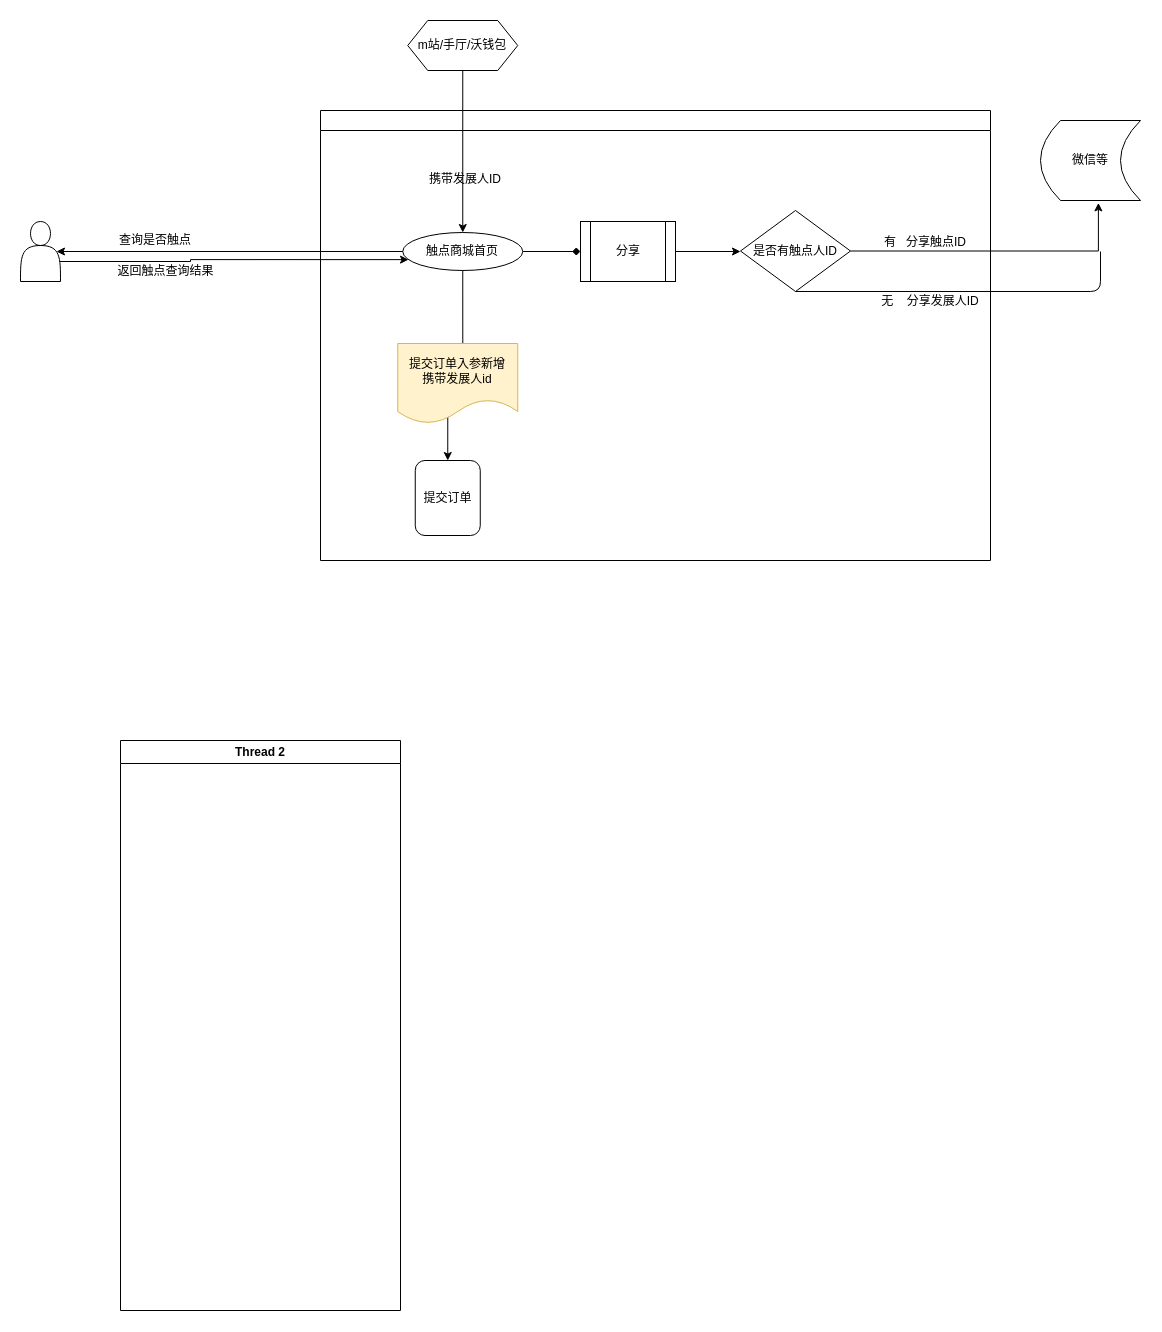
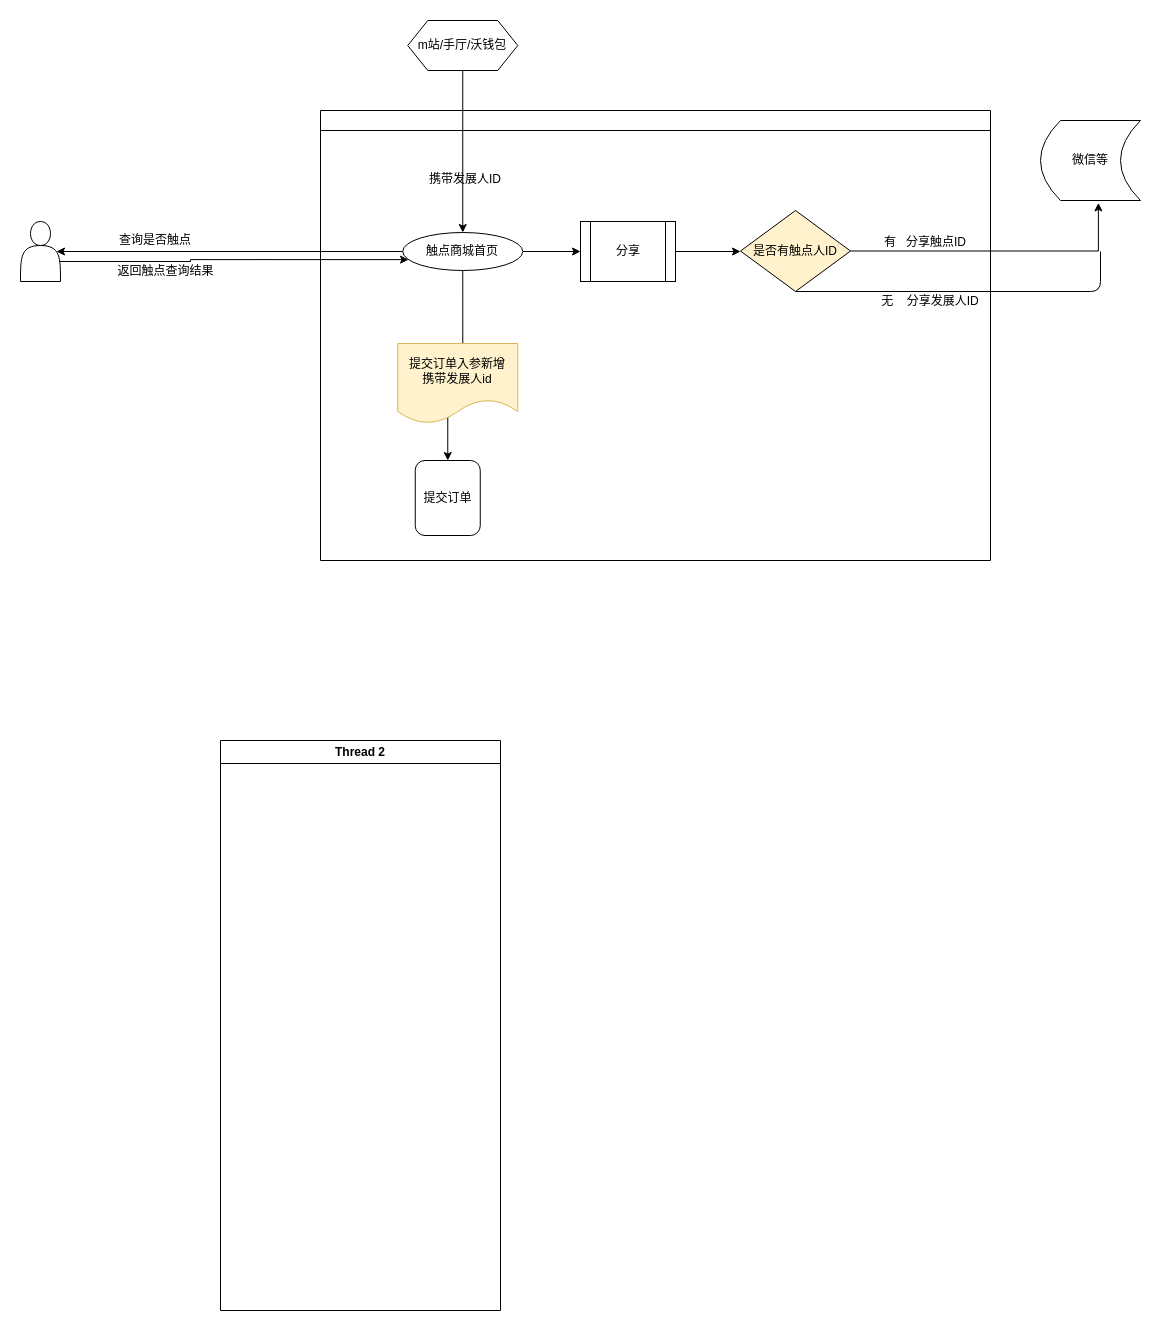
(796, 251) -> (796, 251)
(571, 252) -> (572, 252)
(261, 1026) -> (361, 1026)
